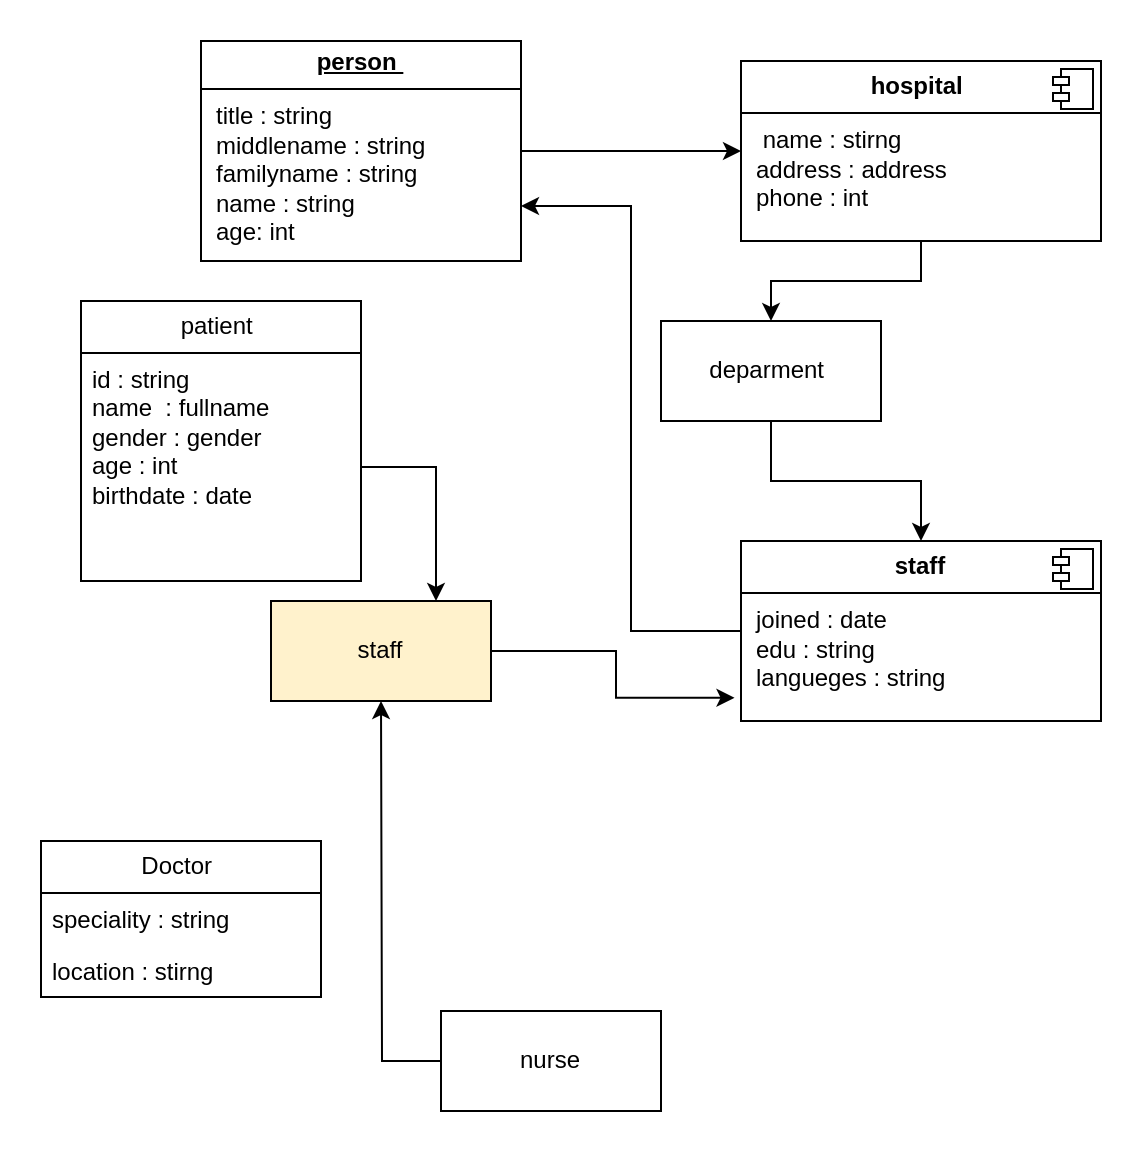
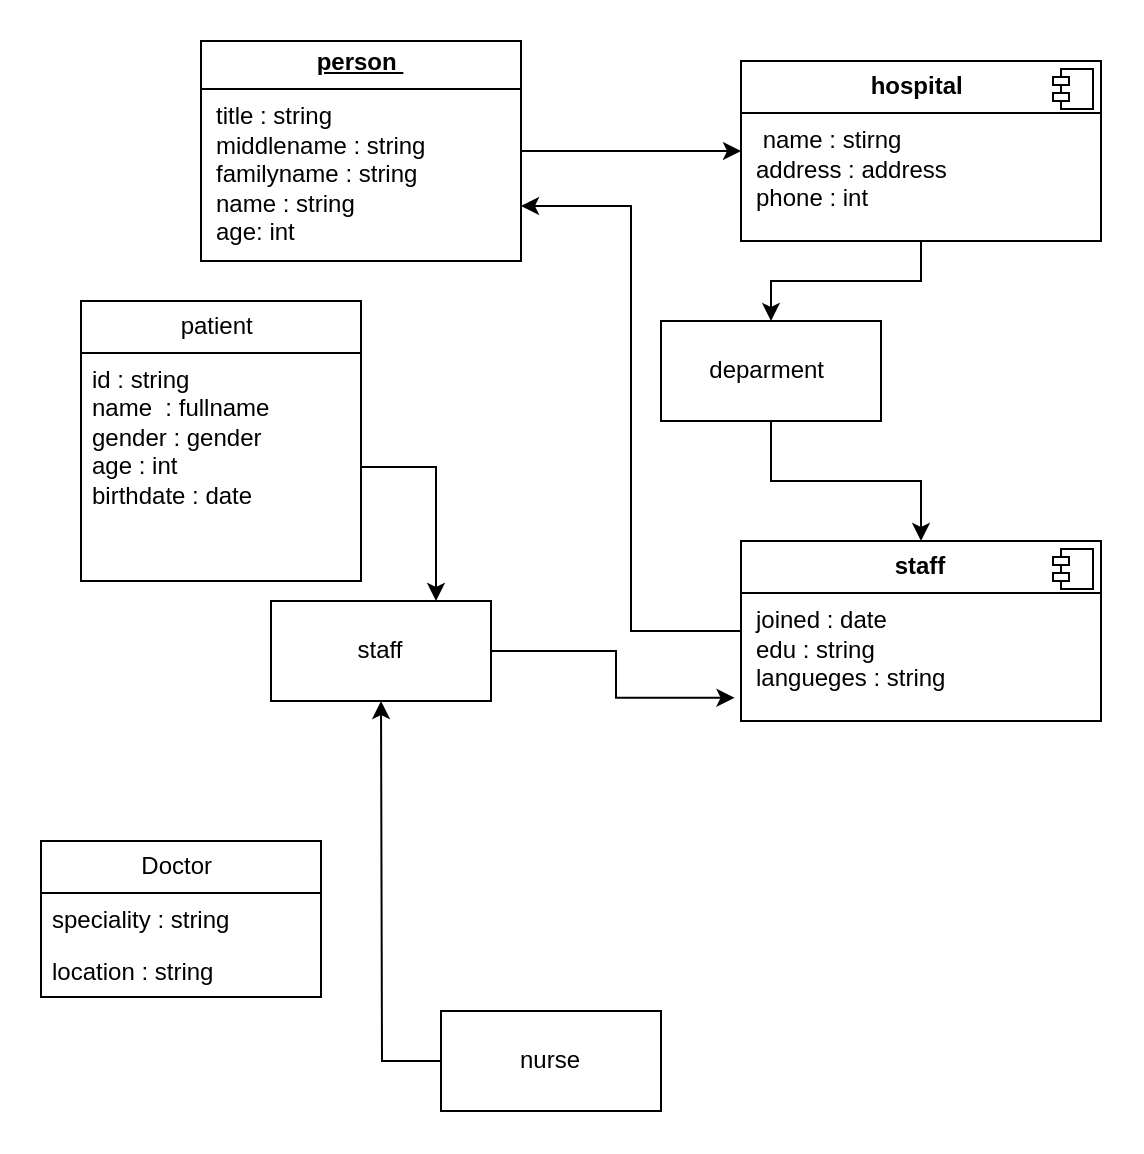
(381, 651) -> (381, 651)
(149, 973) -> (149, 973)
